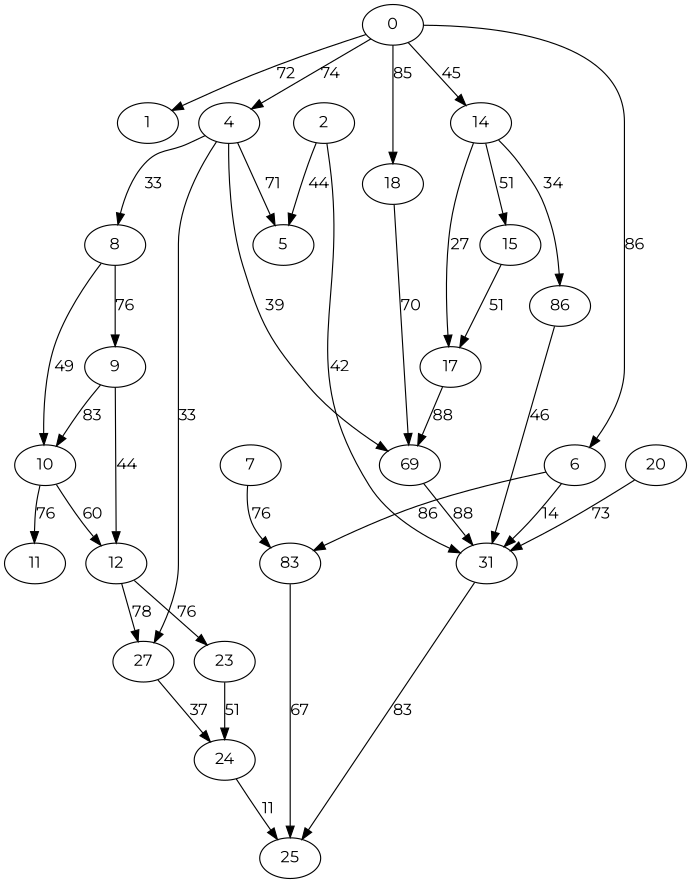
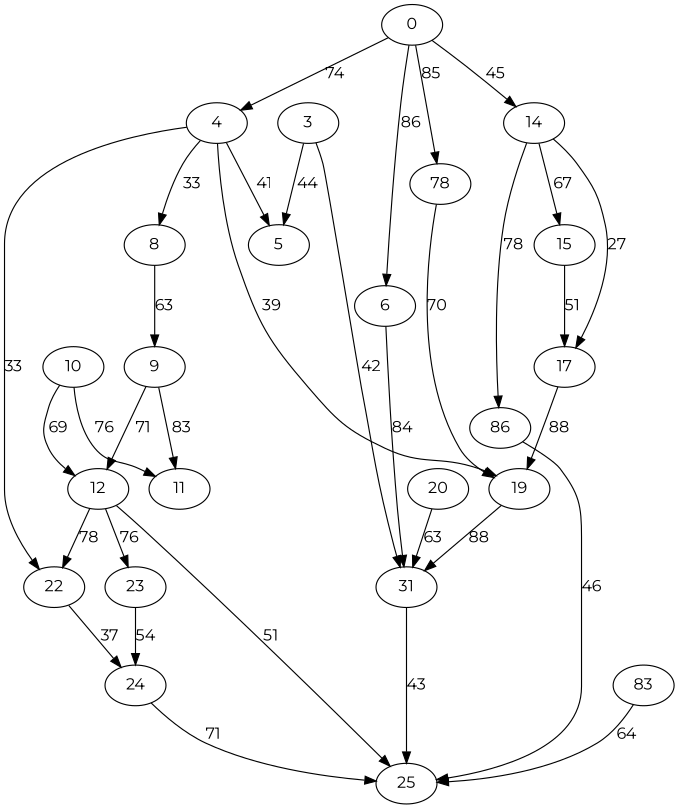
(148, 123) -> none
(324, 123) -> (308, 123)
(273, 184) -> (265, 184)
(393, 184) -> (440, 184)
(507, 184) -> (563, 184)
(553, 184) -> (514, 245)
(125, 306) -> (164, 306)
(56, 343) -> none
(81, 410) -> (166, 422)
(525, 429) -> (582, 639)
(127, 465) -> (143, 428)
(251, 465) -> none
(410, 465) -> (519, 489)
(427, 503) -> none
(93, 514) -> (58, 428)
(550, 514) -> (403, 428)
(601, 514) -> (433, 538)
none -> (251, 630)
(143, 662) -> (54, 587)
(233, 711) -> (146, 636)
(300, 711) -> (627, 735)
(403, 711) -> (417, 685)
(268, 809) -> (213, 735)
